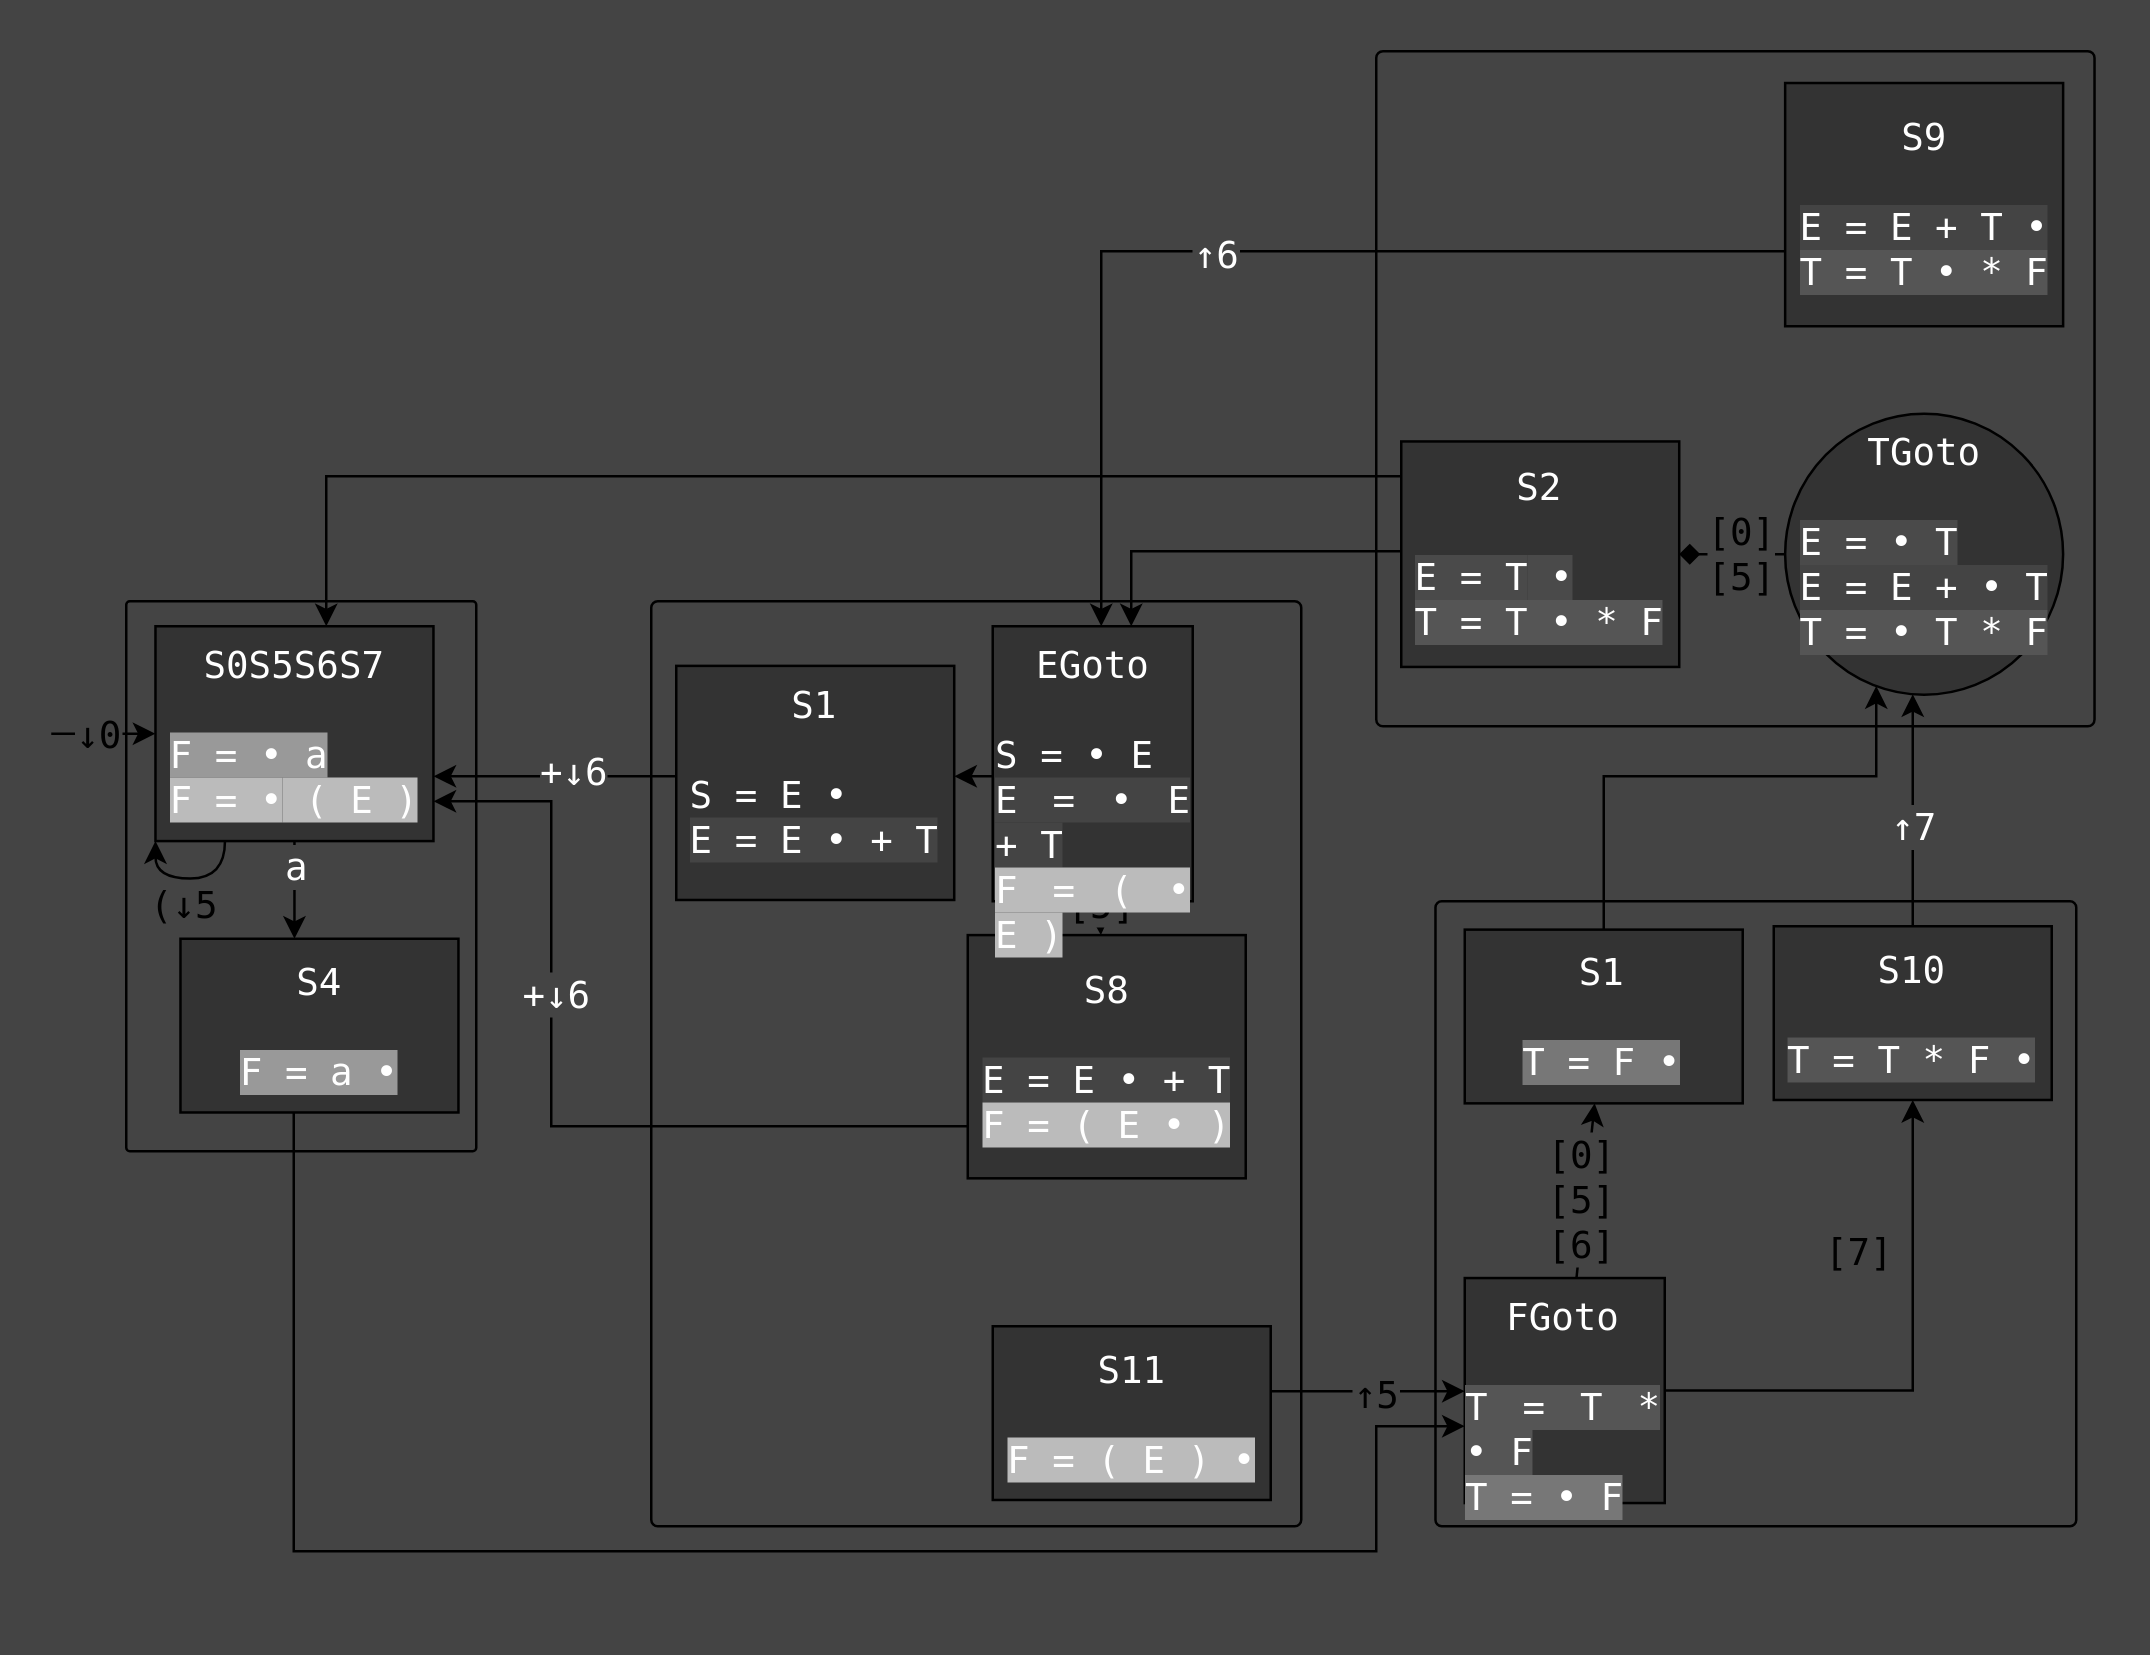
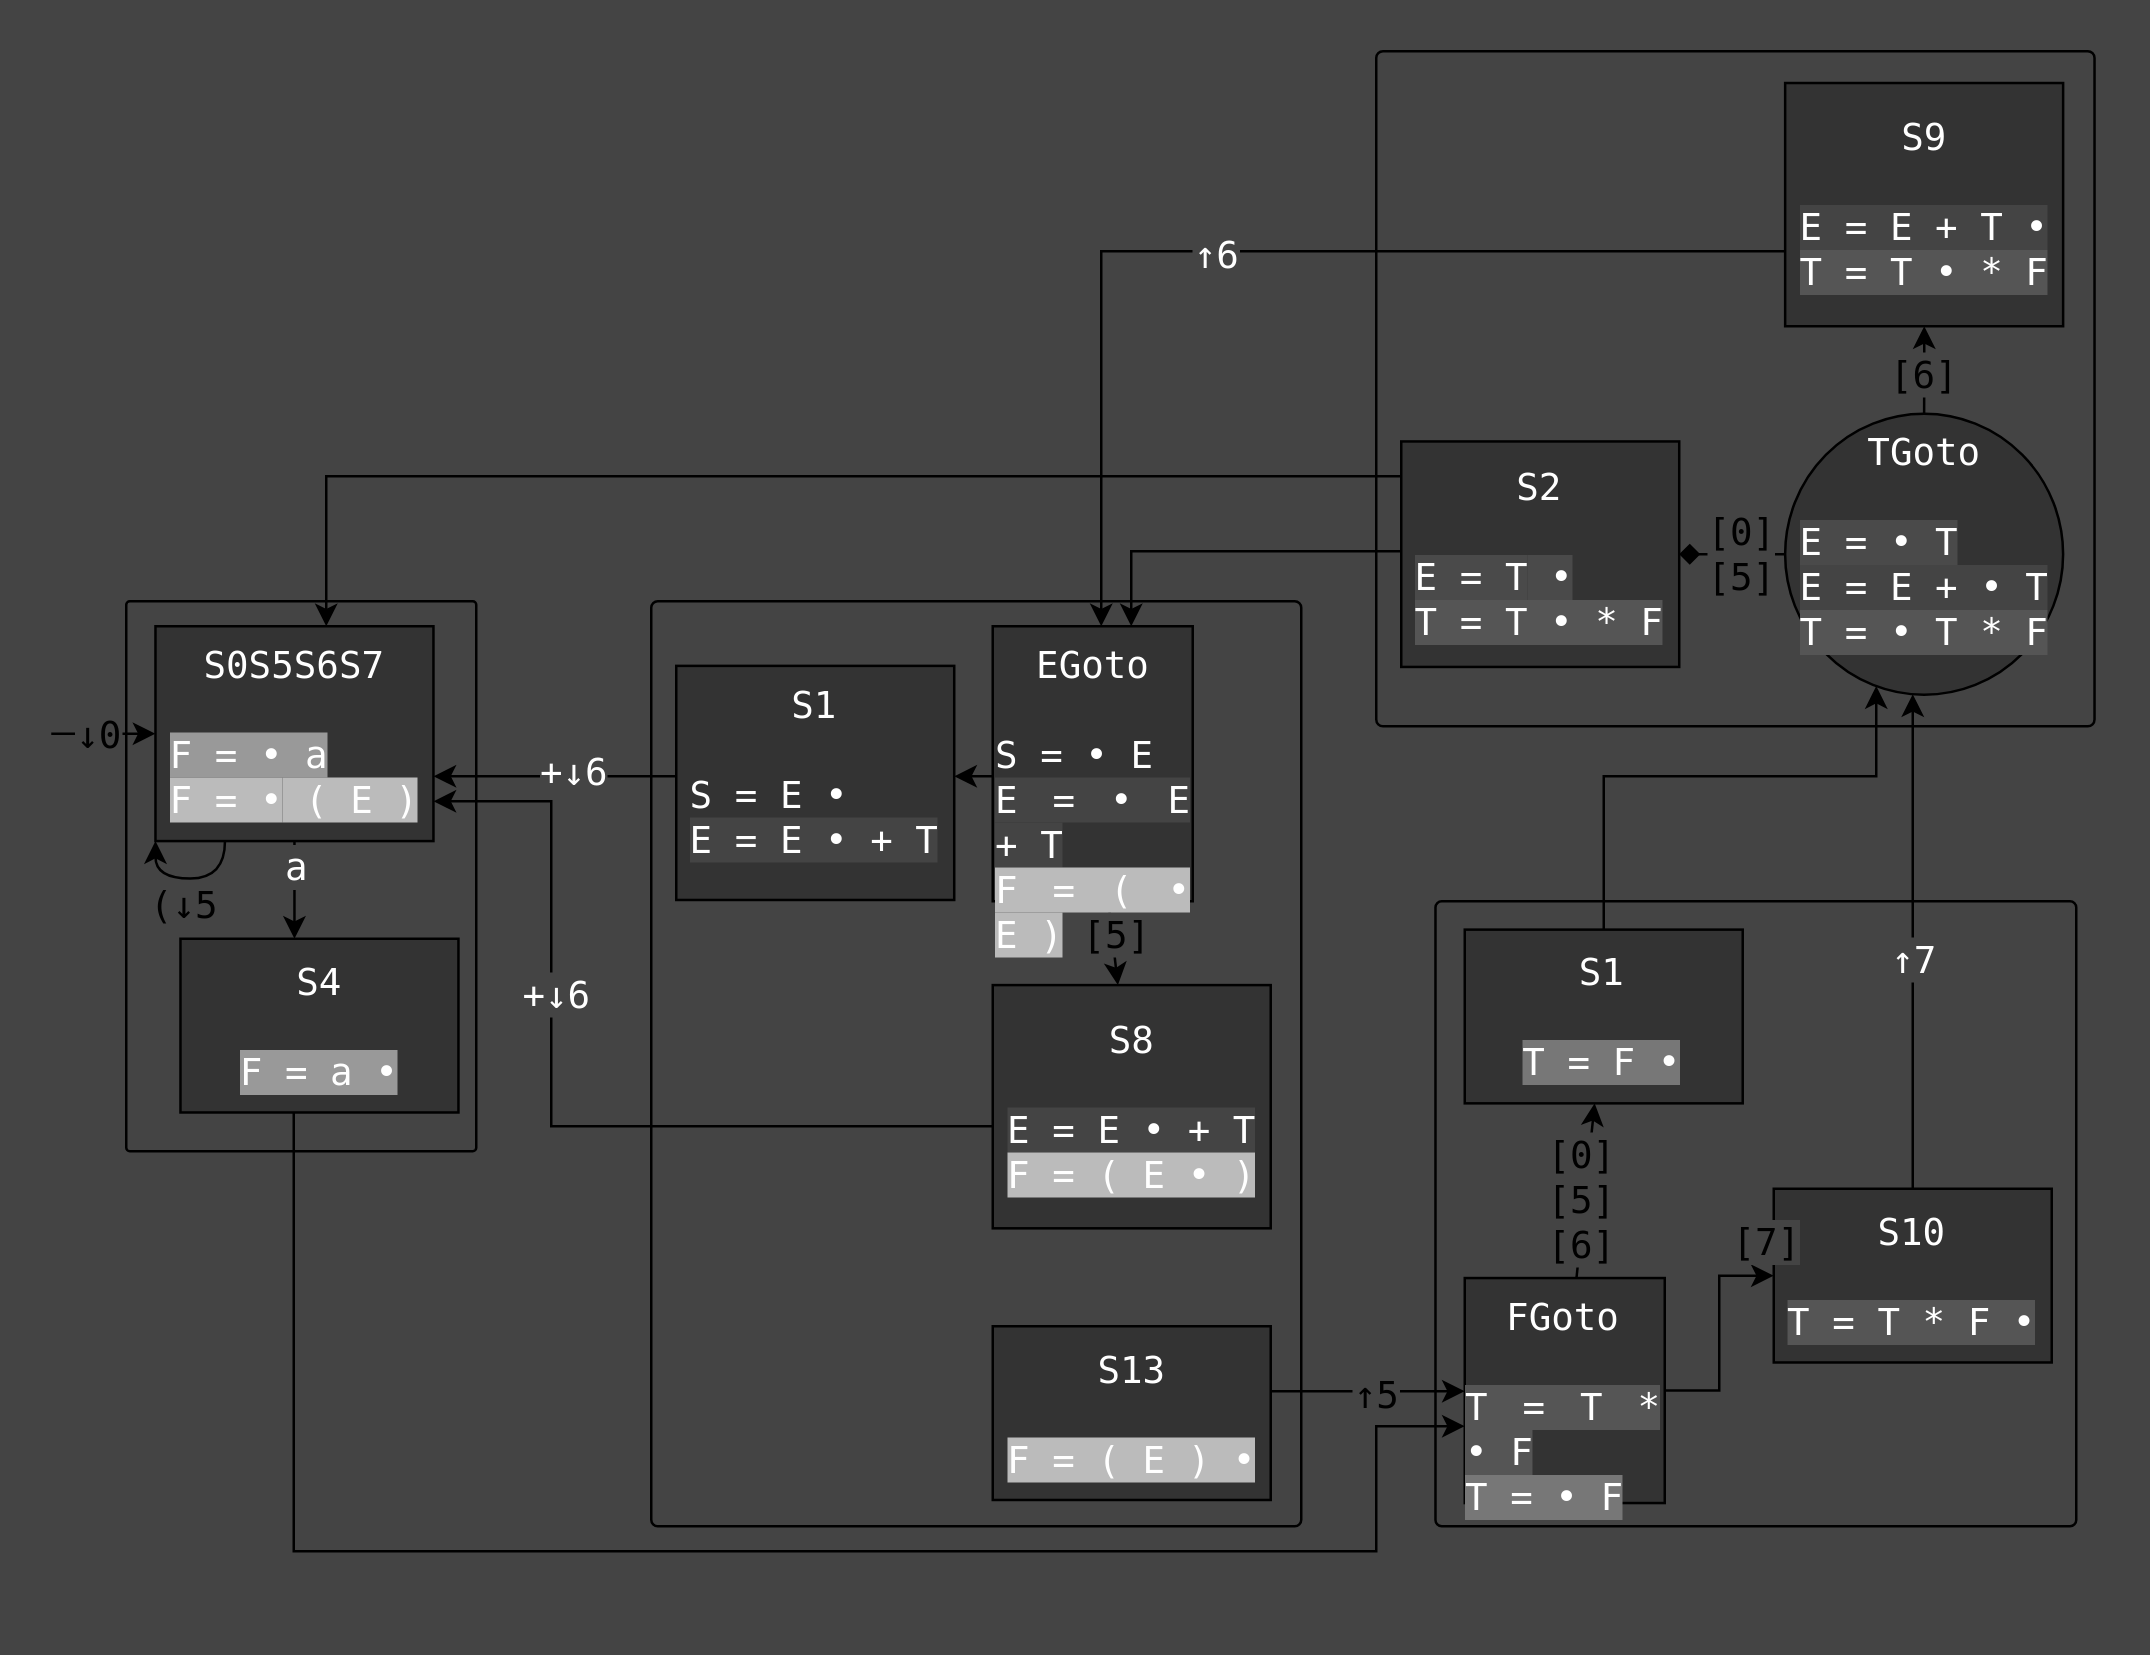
none -> (1924, 370)
(1913, 1013) -> (1913, 1276)
(1107, 1057) -> (1132, 1107)
(1133, 1414) -> (1133, 1414)
